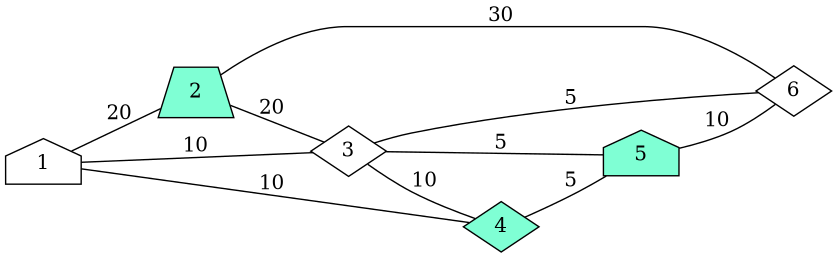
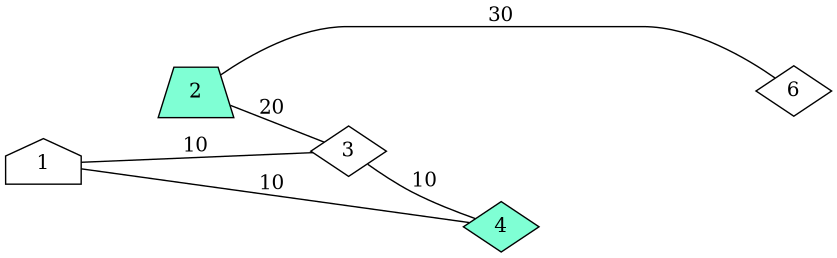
(565, 109) -> none
(116, 130) -> none
(641, 155) -> none
